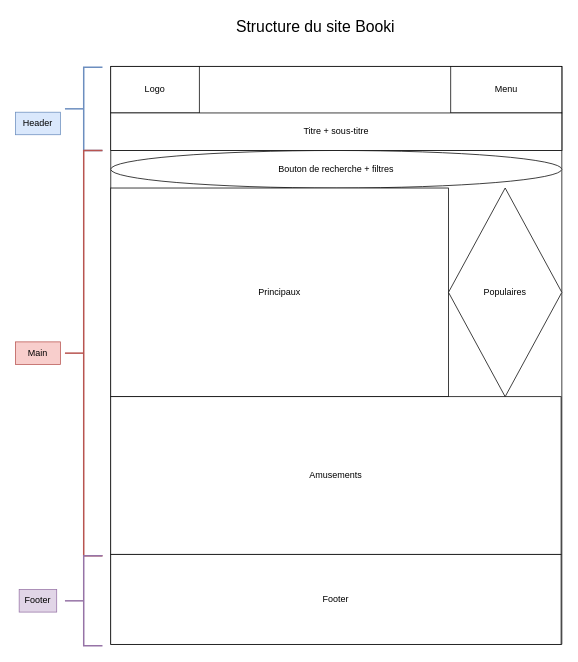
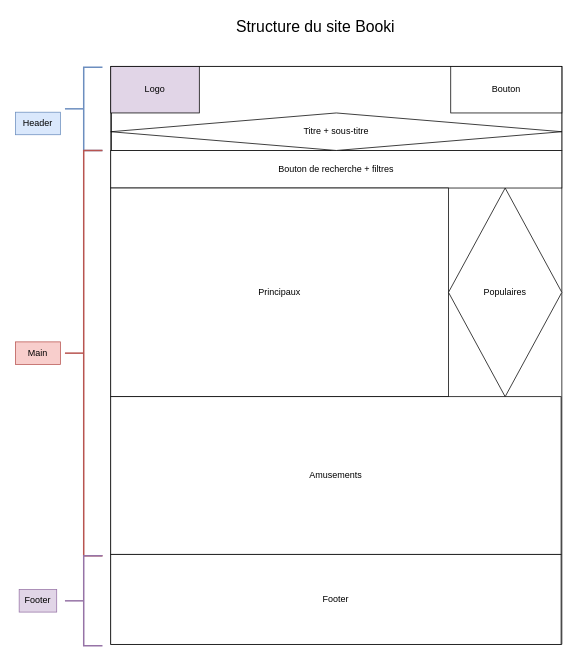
(155, 90) -> (155, 90)
(506, 90) -> (506, 90)
(336, 132) -> (336, 132)
(336, 169) -> (336, 169)
